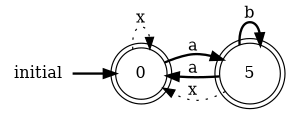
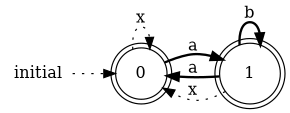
(88, 74) -> (88, 74)
(250, 74) -> (250, 74)
